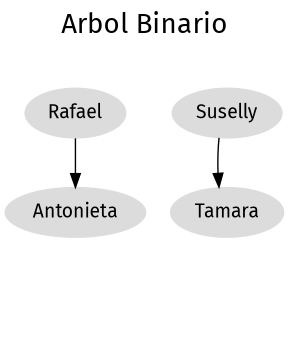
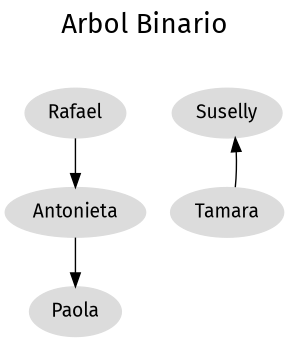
(218, 156) -> (236, 169)
none -> (75, 312)
